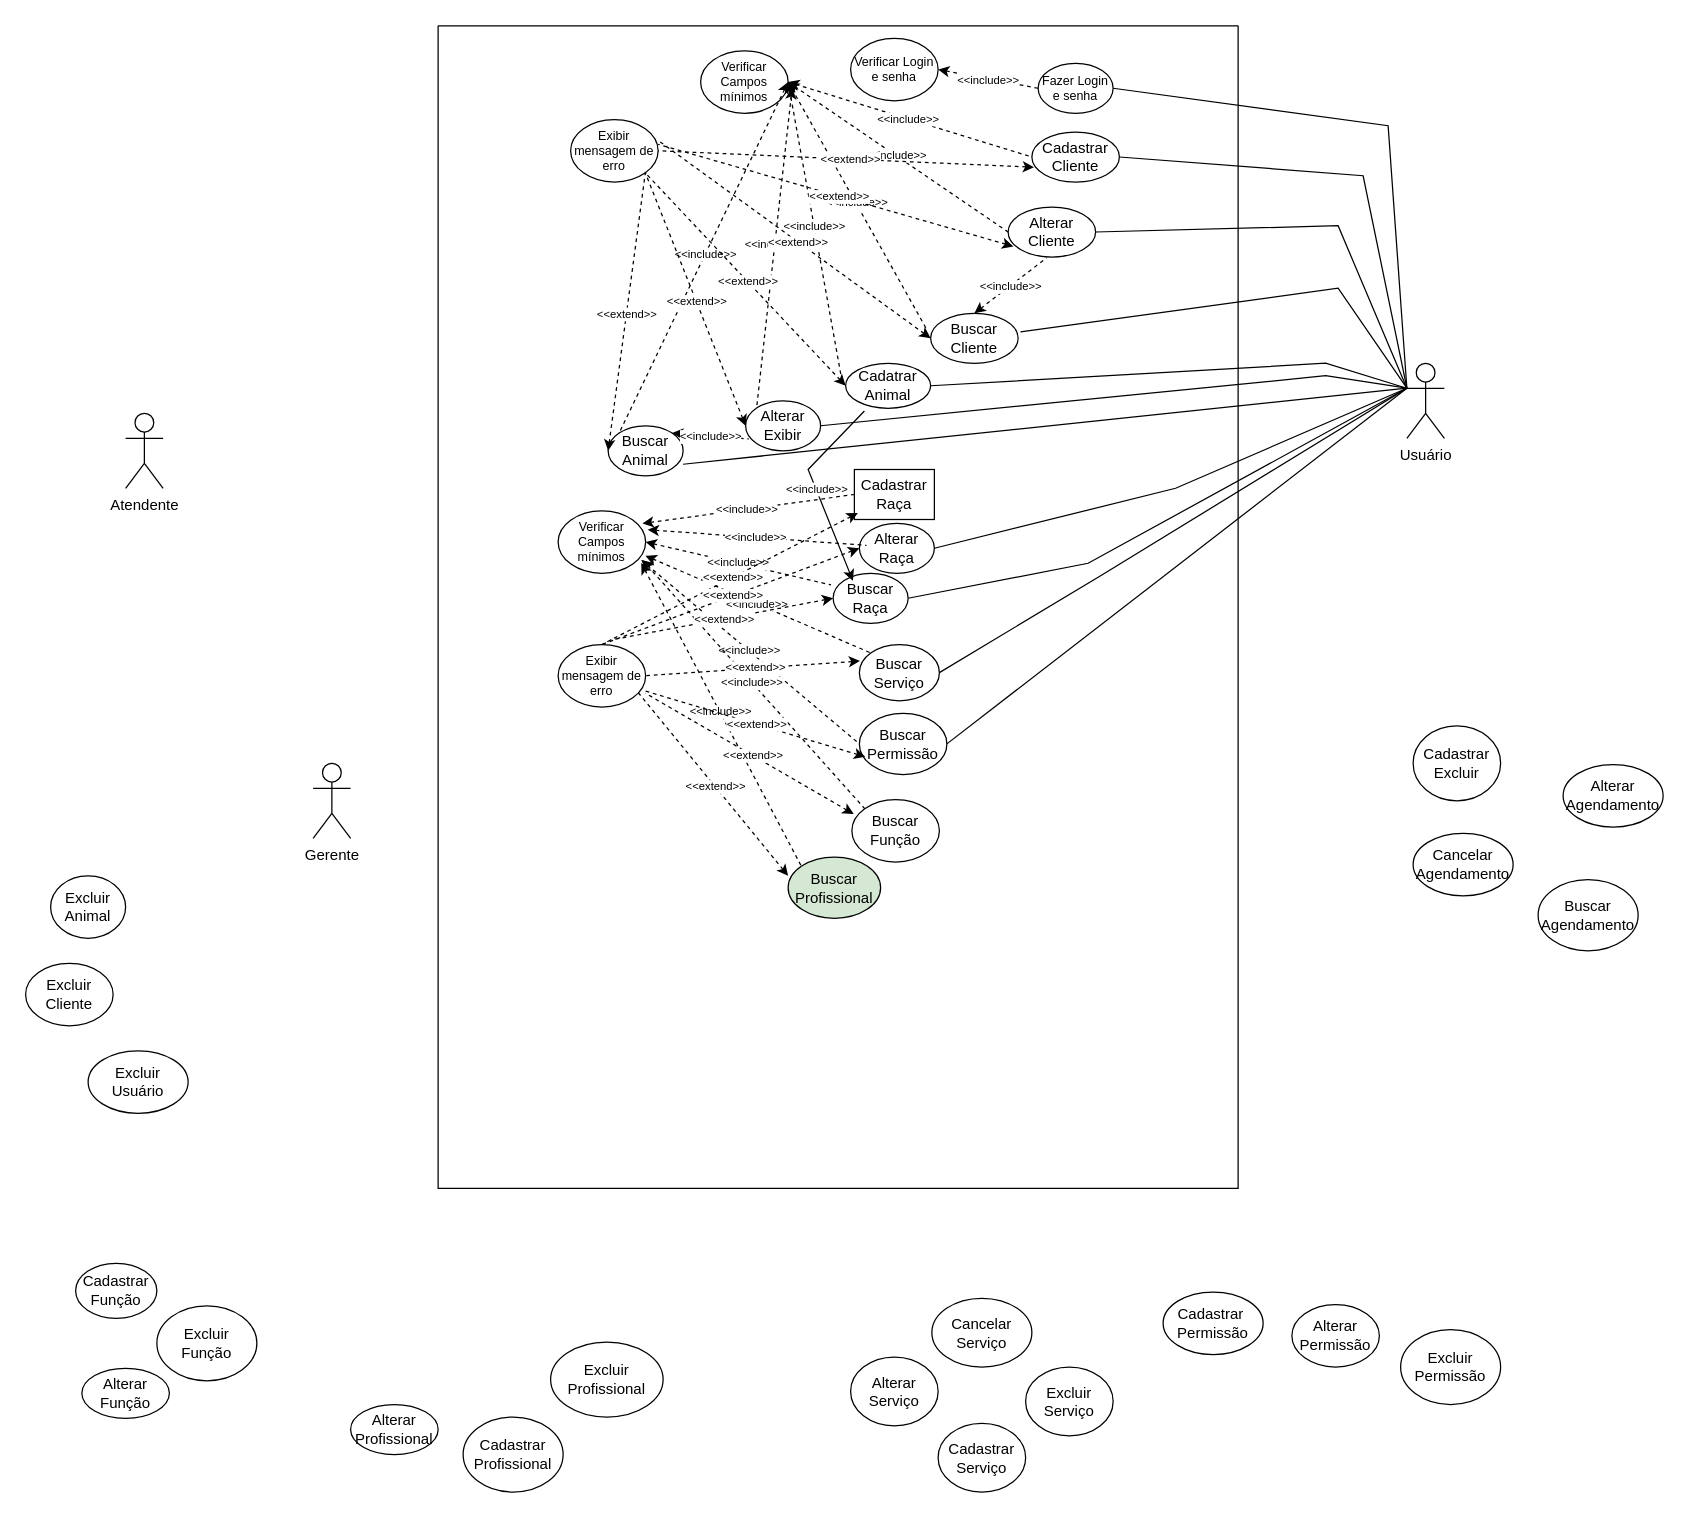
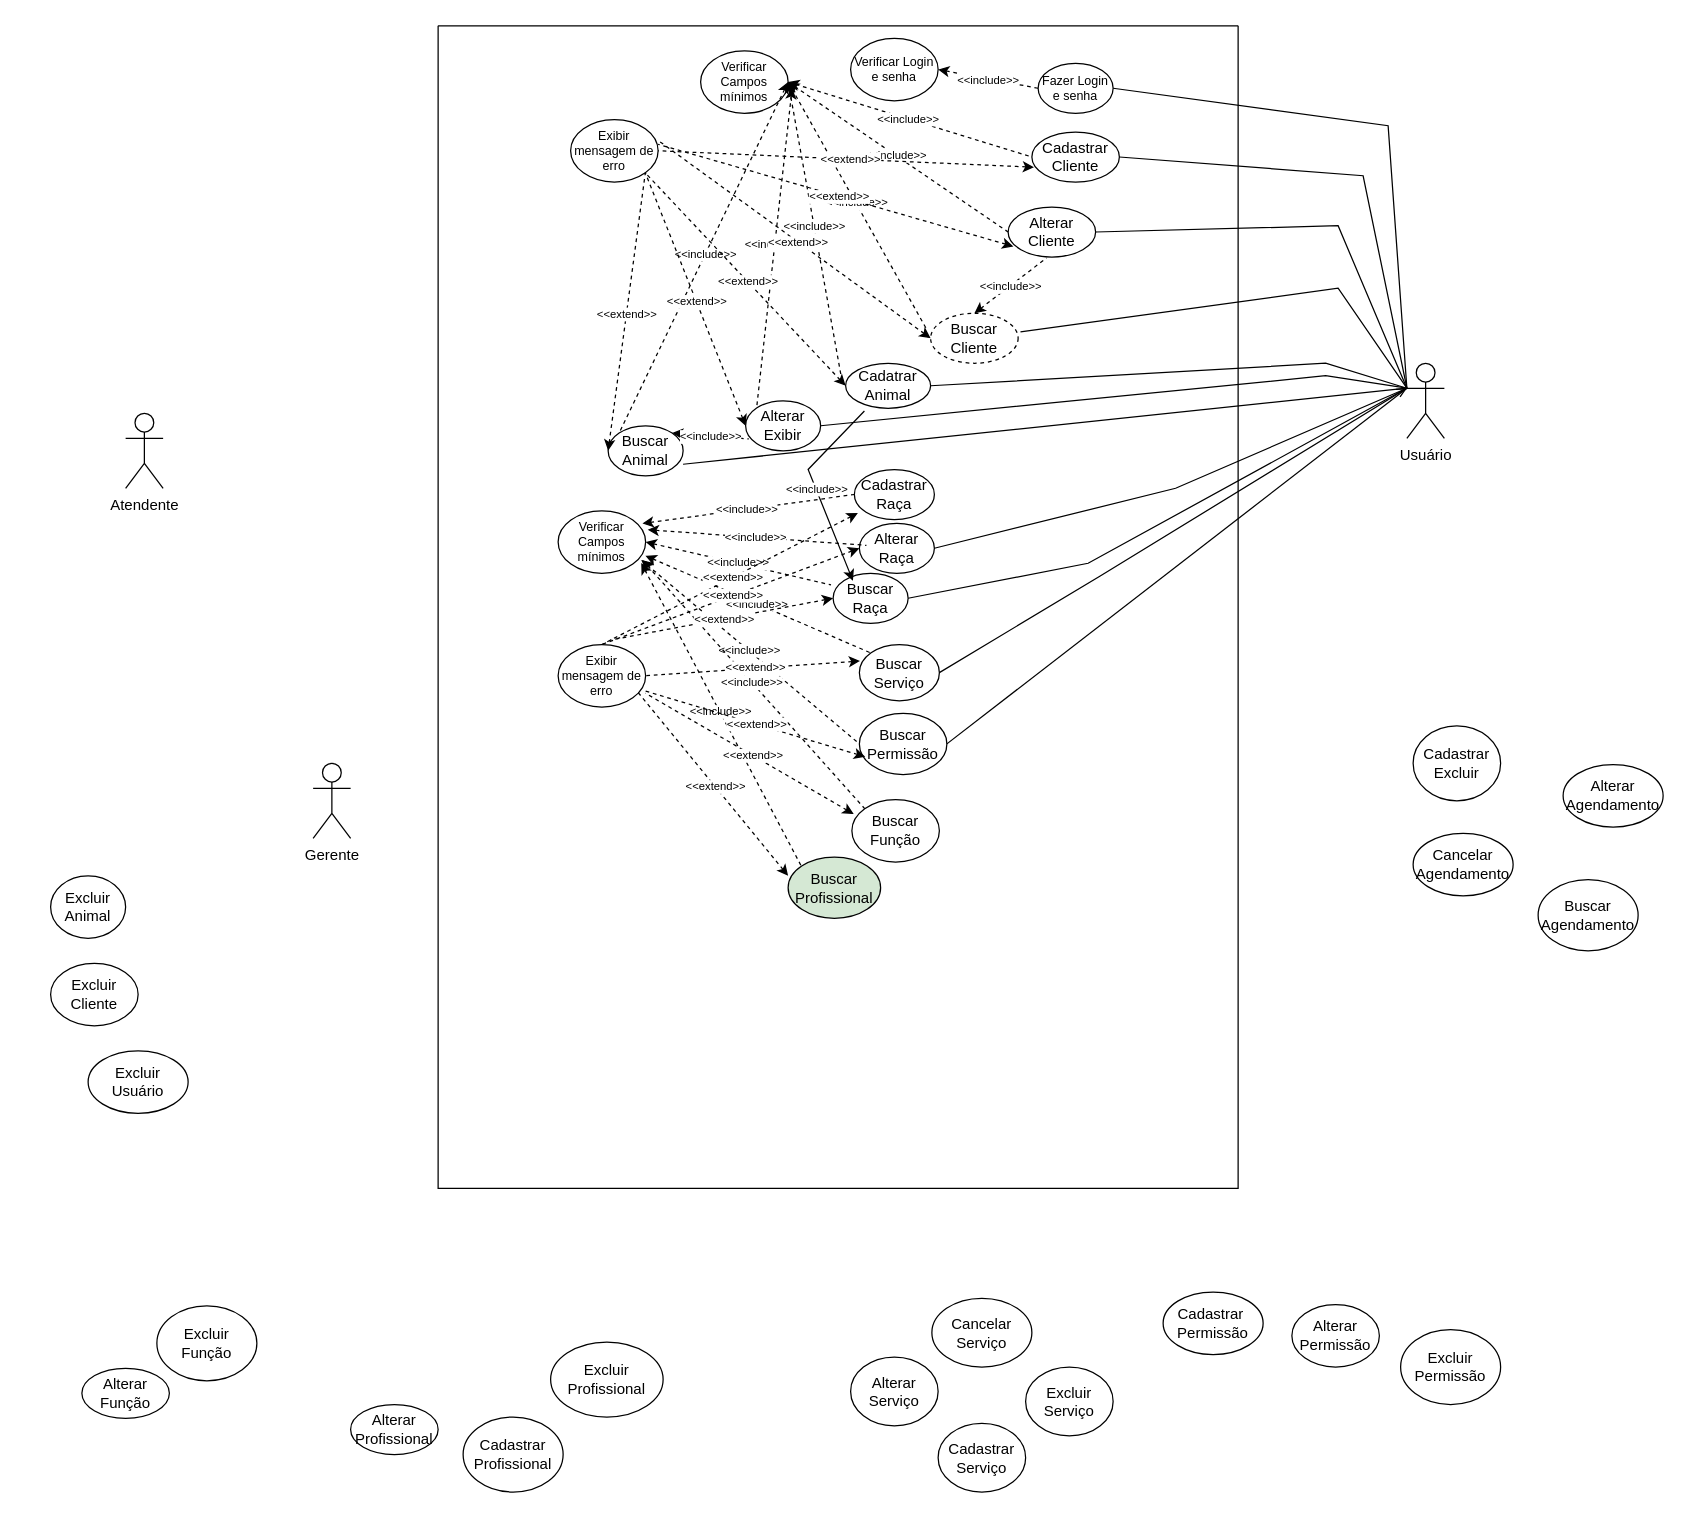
(974, 338) -> (974, 338)
(1354, 417) -> (1354, 417)
(894, 494) -> (894, 494)
(69, 994) -> (94, 994)
(116, 1291) -> none
